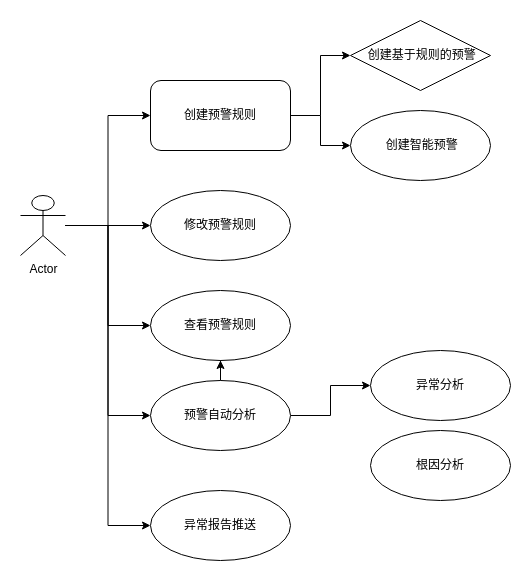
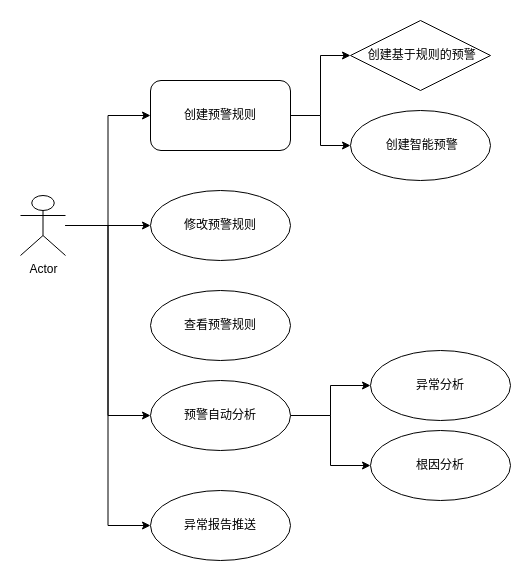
(127, 326) -> none
(221, 367) -> (331, 458)
